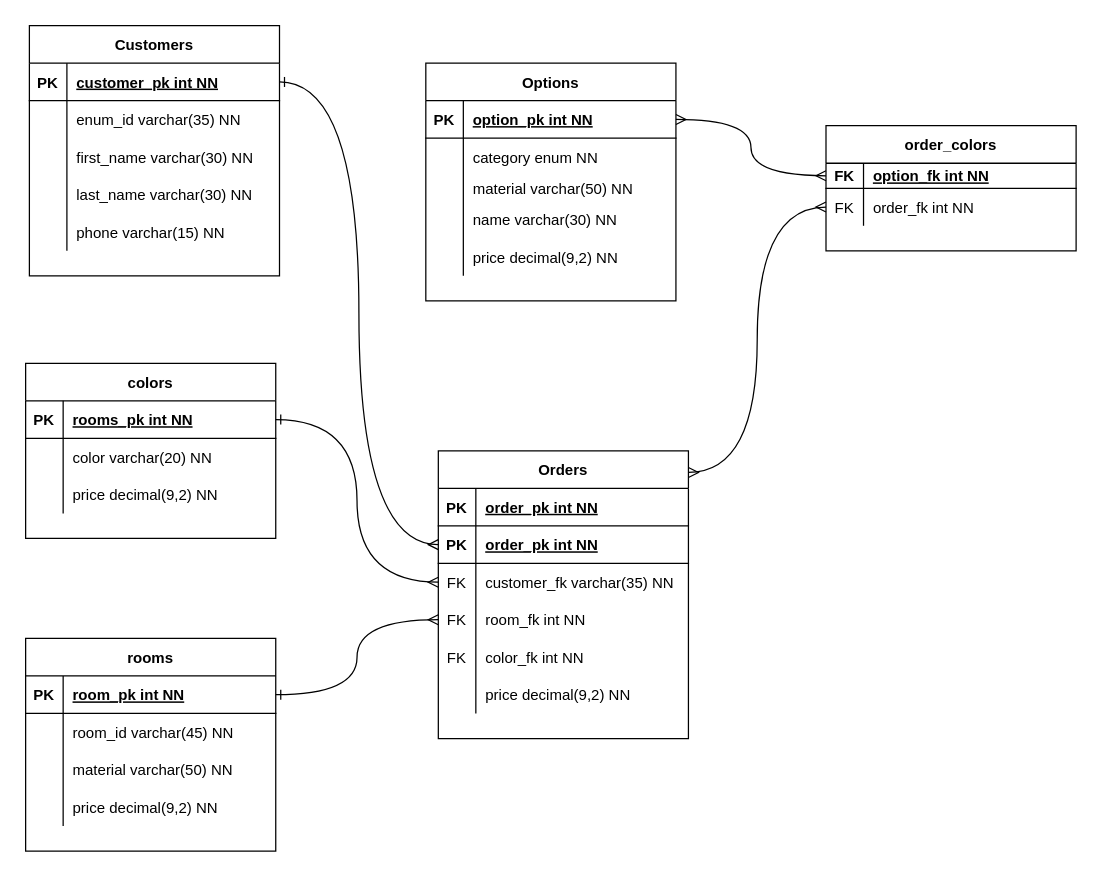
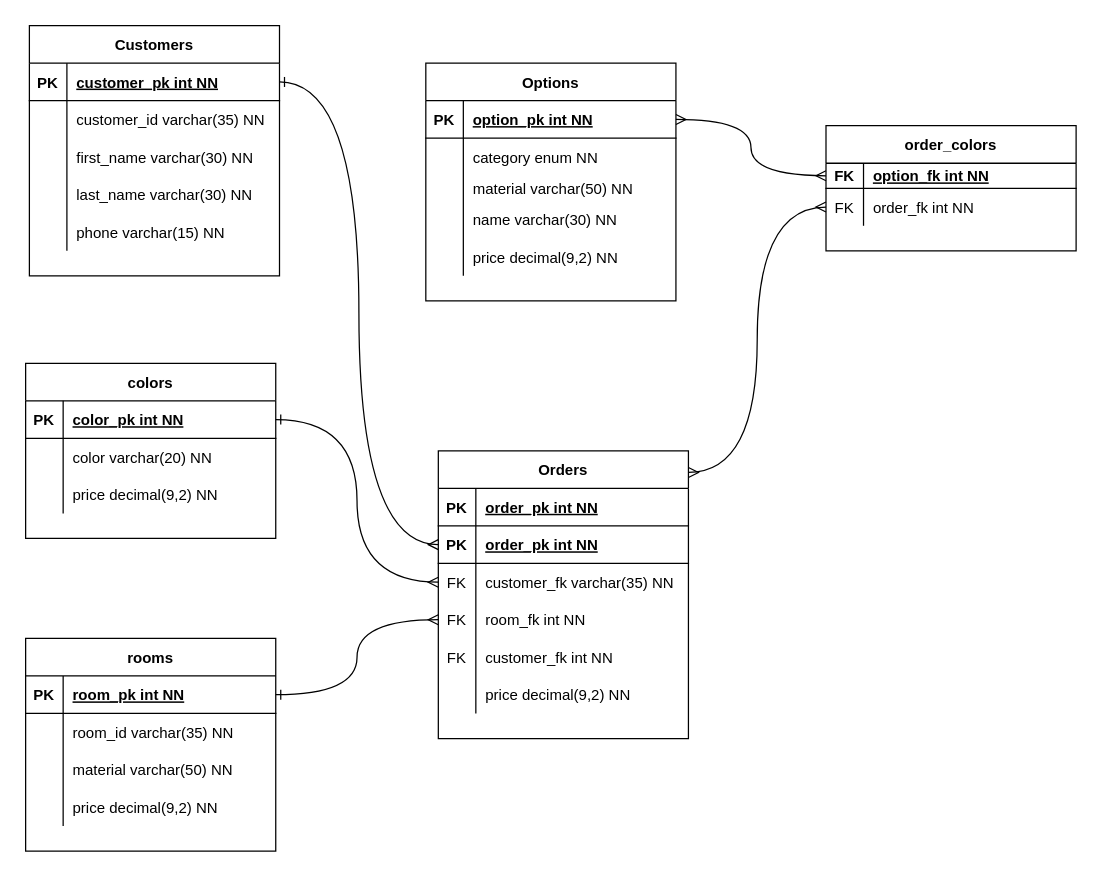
(163, 120) -> (180, 120)
(130, 420) -> (128, 420)
(540, 658) -> (555, 658)
(159, 733) -> (159, 733)
